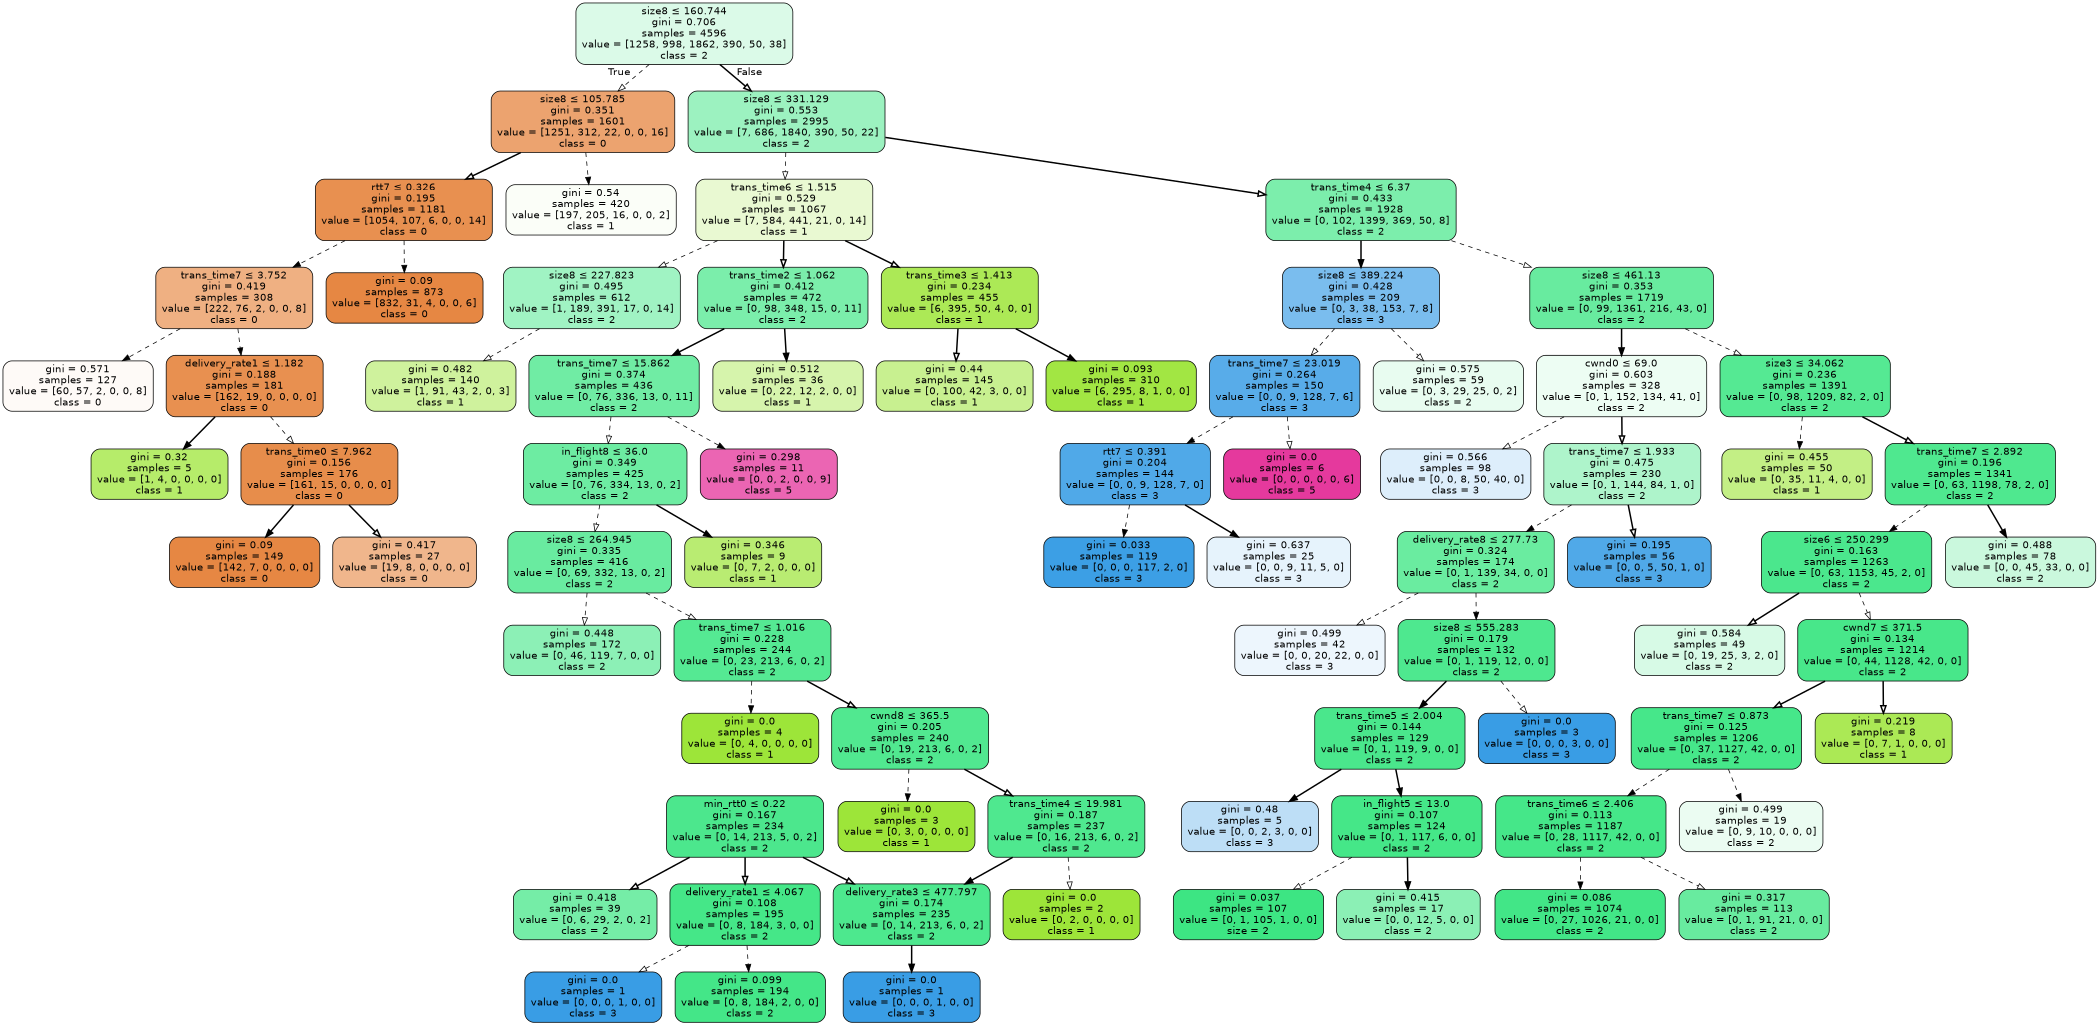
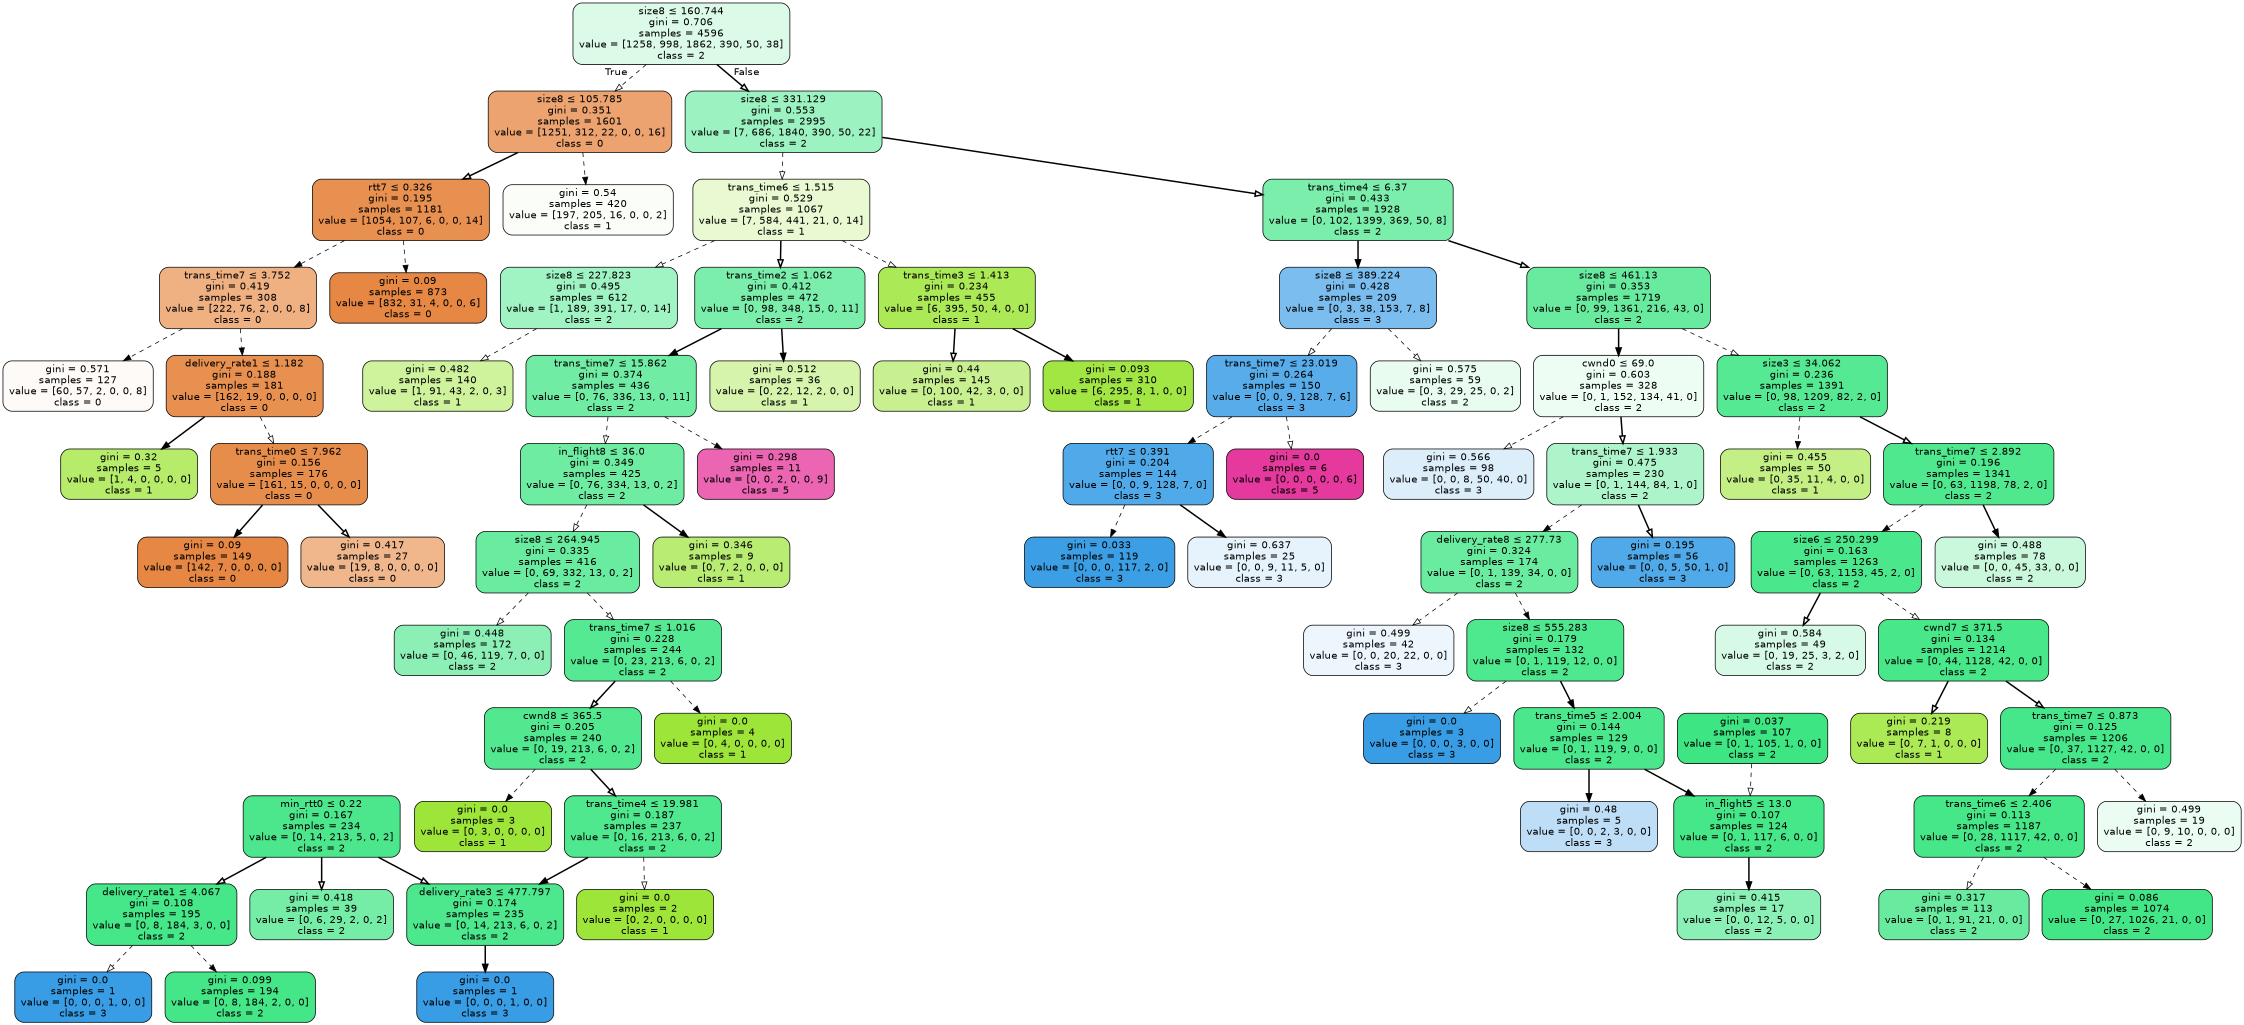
(869, 252) -> (866, 252)
(1488, 253) -> (1485, 253)
(1326, 872) -> (1751, 776)
(1248, 931) -> (1753, 755)
